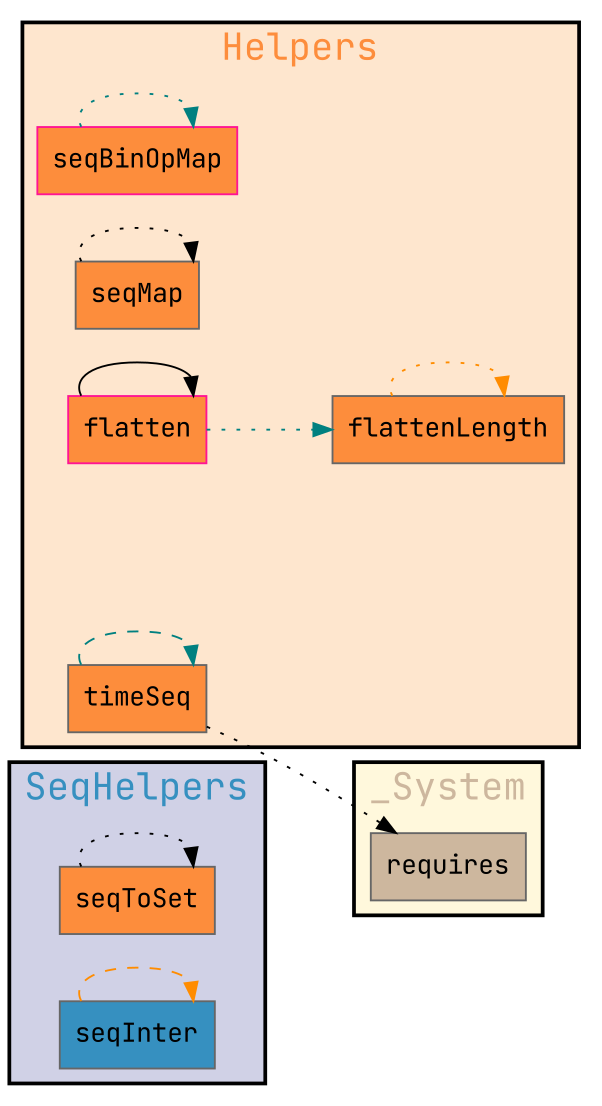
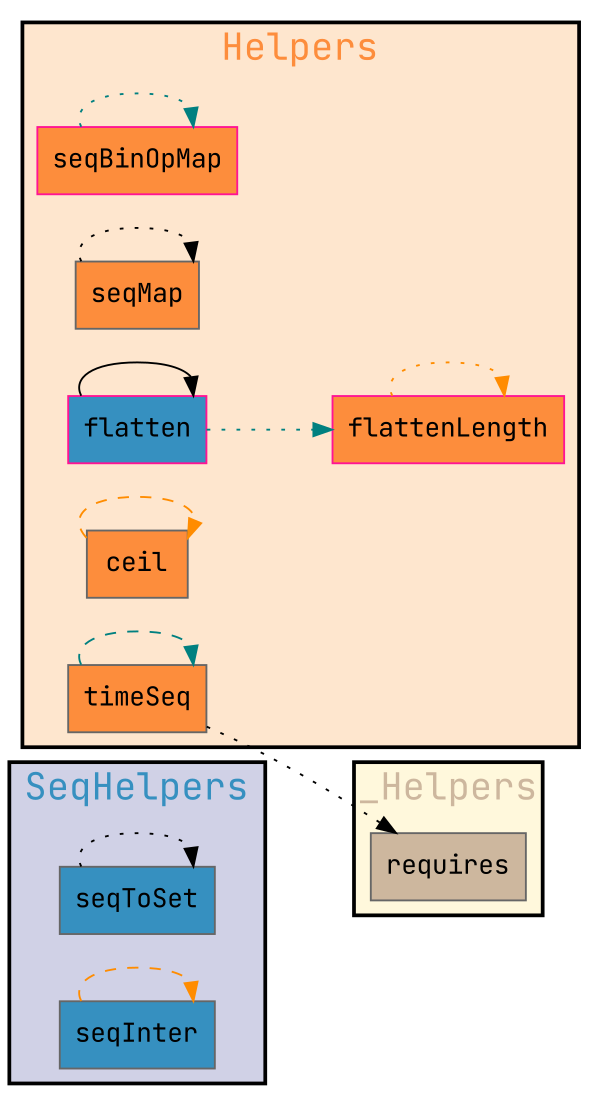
(137, 430) -> (137, 430)
(448, 430) -> (448, 430)
none -> (137, 564)
(448, 790) -> (448, 790)
(137, 900) -> (137, 900)
